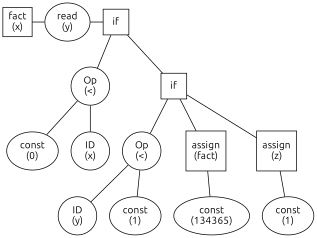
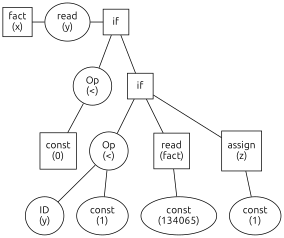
(32, 151) -> (58, 151)
(90, 151) -> none
(206, 151) -> (172, 151)
(212, 216) -> (179, 216)
